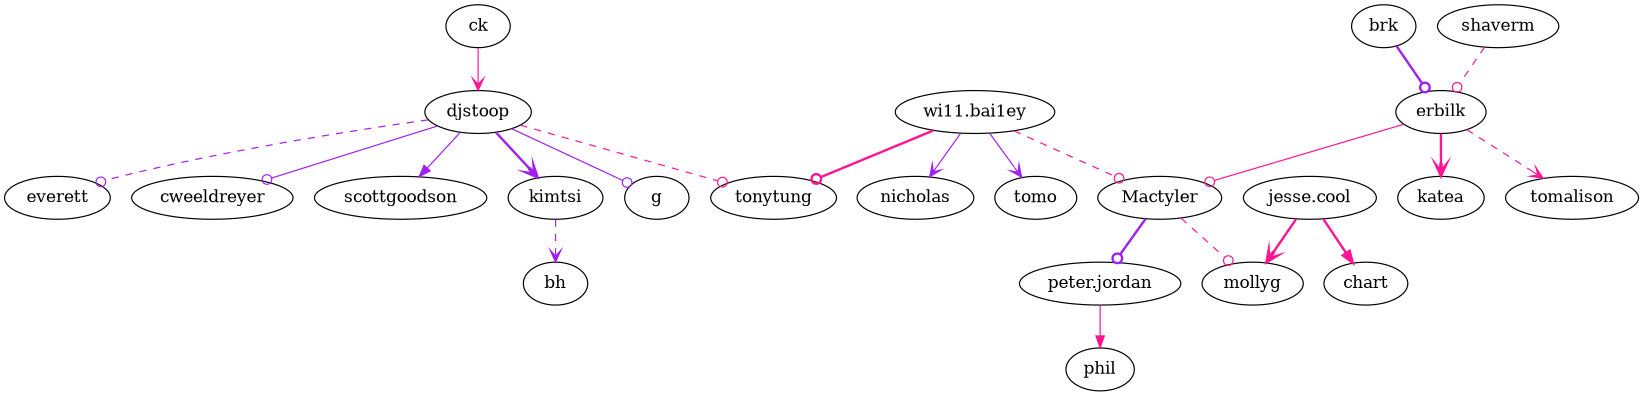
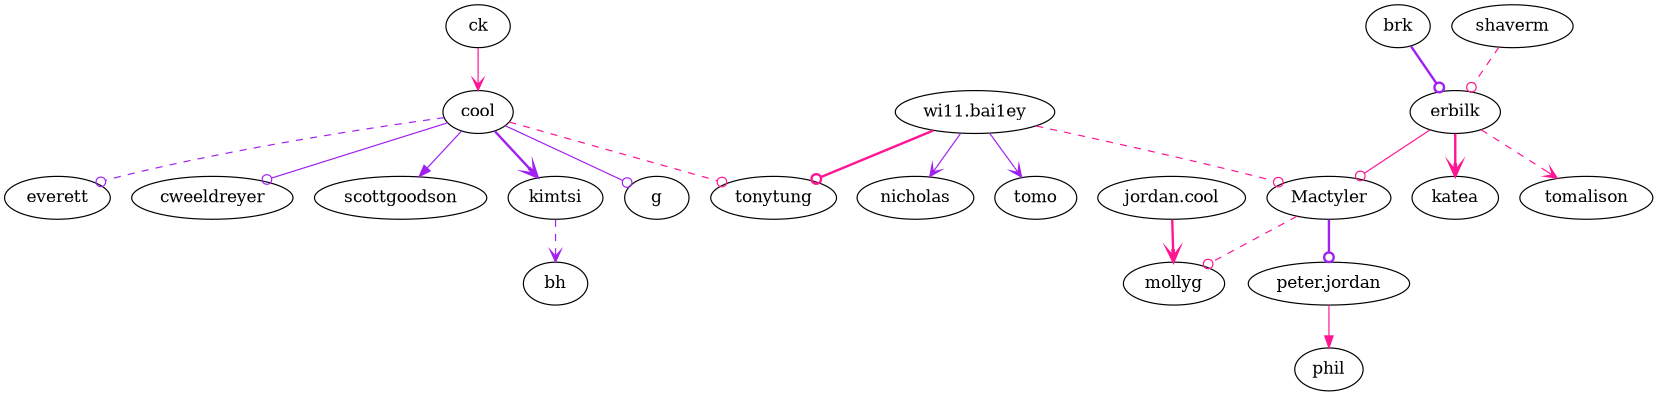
(478, 112) -> (478, 112)
(1310, 198) -> (1172, 198)
(1366, 284) -> none
